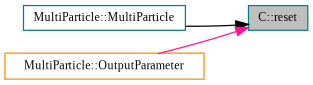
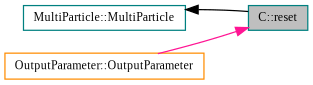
(211, 26) -> (223, 10)
(104, 66) -> (104, 66)
